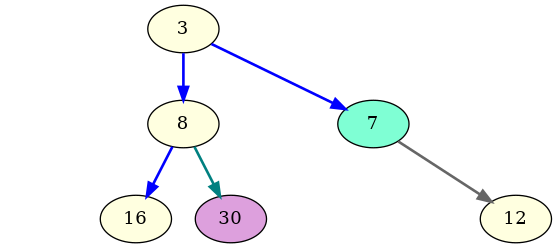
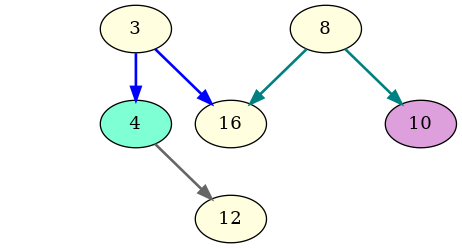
(183, 70) -> (179, 72)
(373, 124) -> (136, 124)
(163, 166) -> (283, 72)
(231, 219) -> (421, 124)
